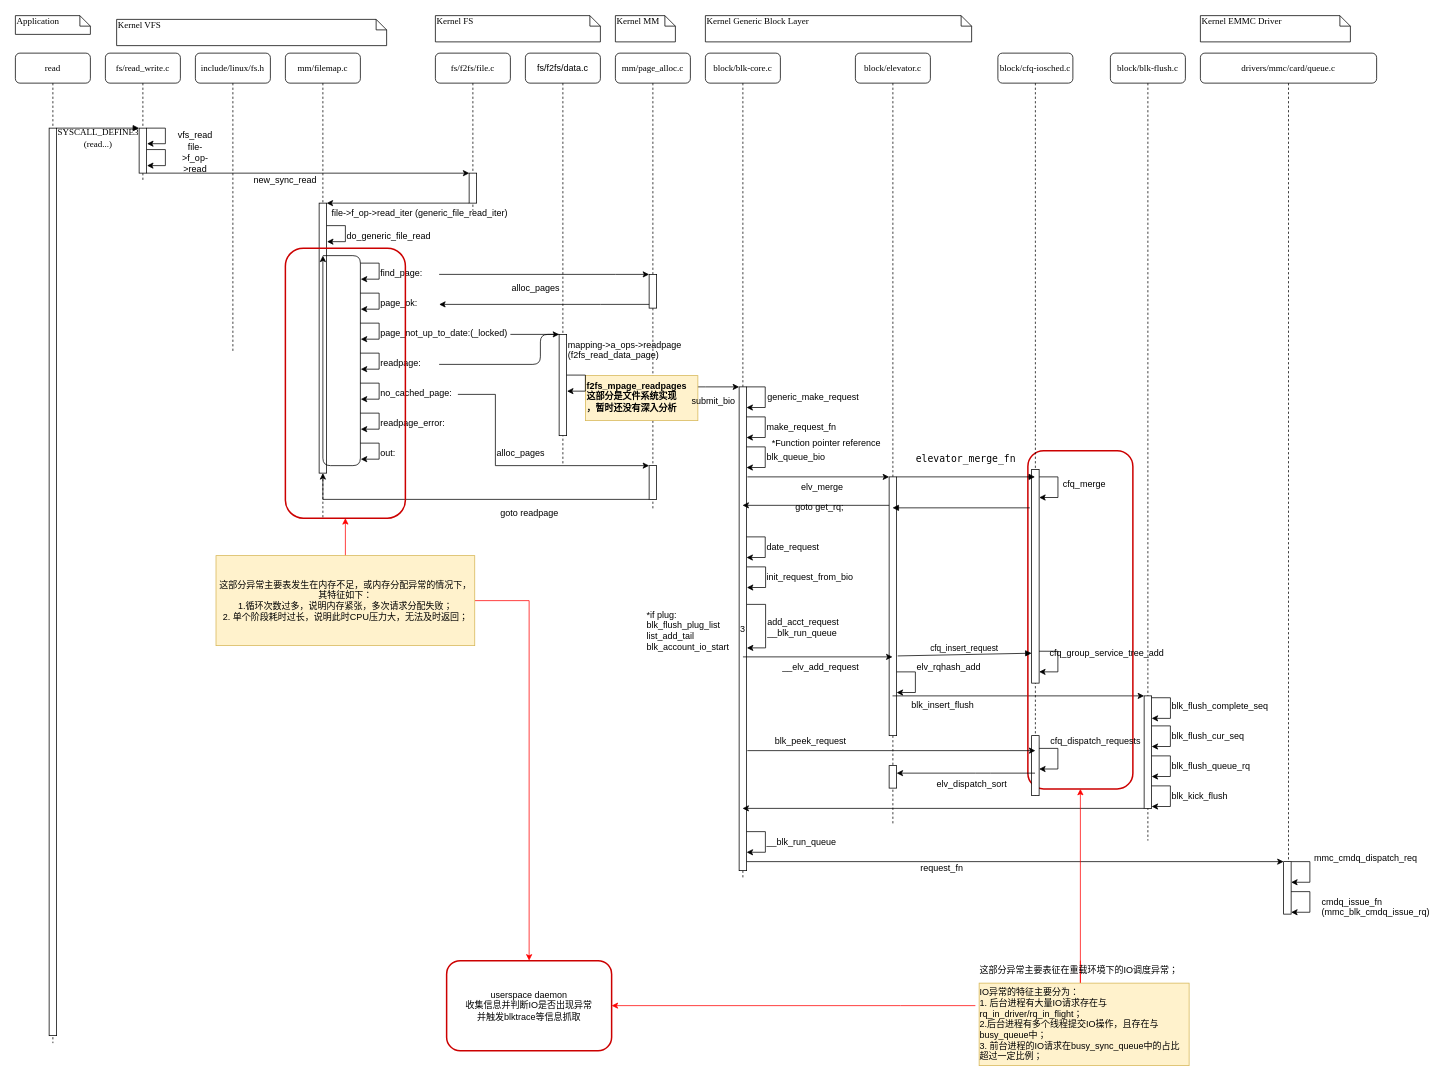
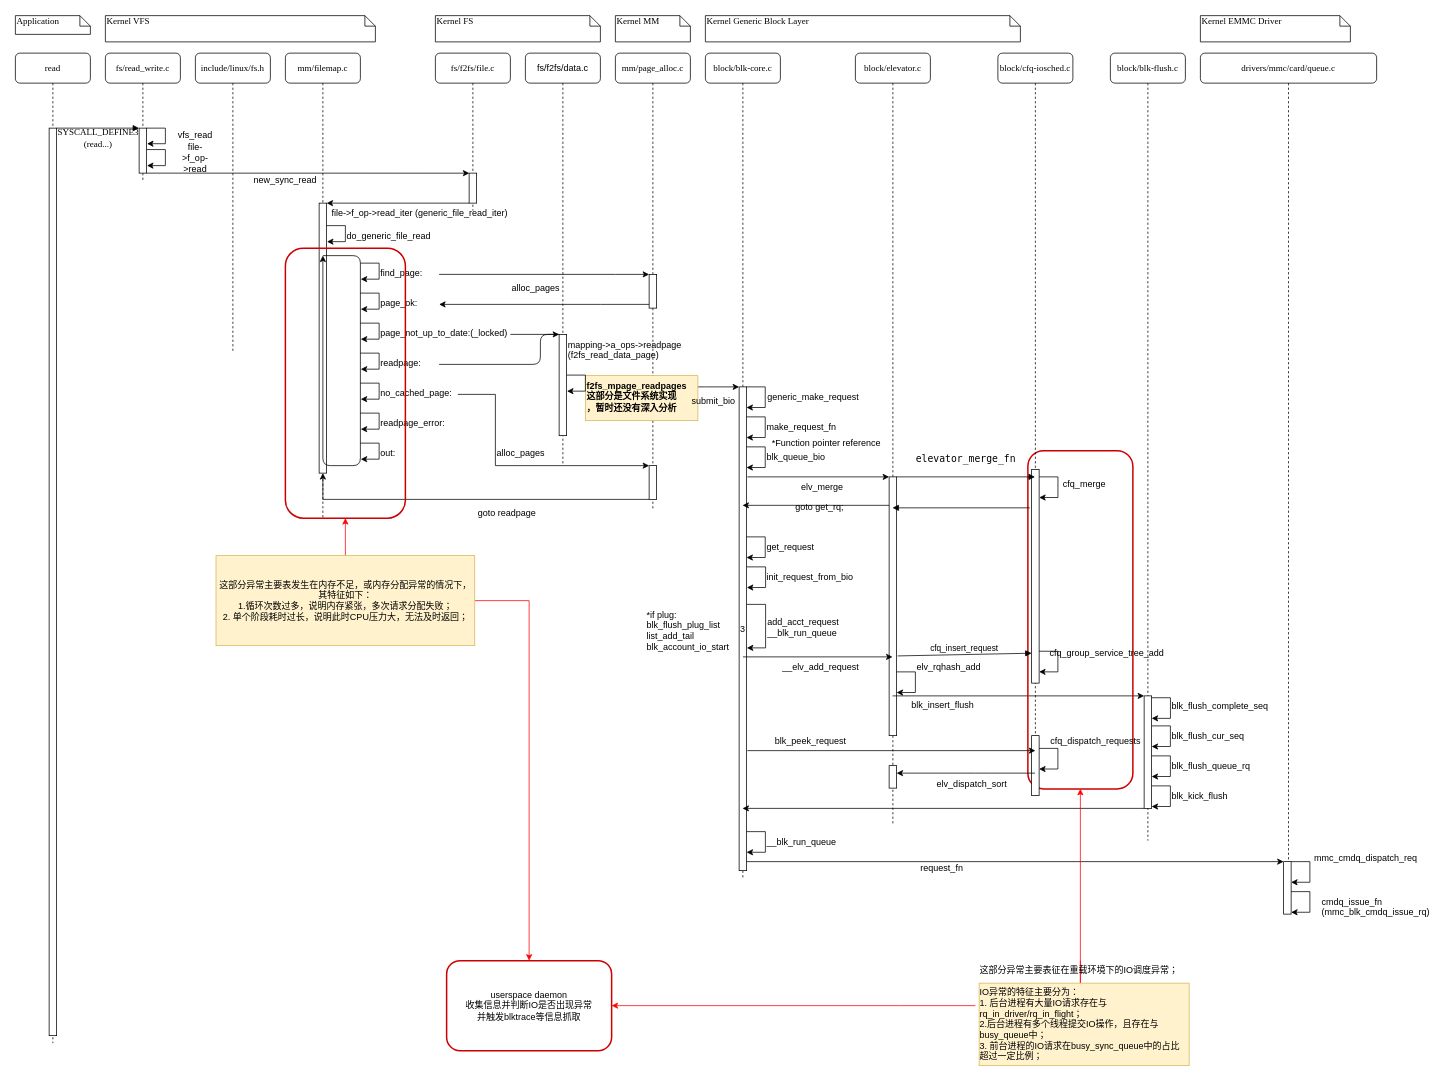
(645, 29) -> (653, 29)
(839, 29) -> (863, 29)
(252, 32) -> (240, 29)
(529, 514) -> (507, 514)
(797, 547) -> (795, 547)
